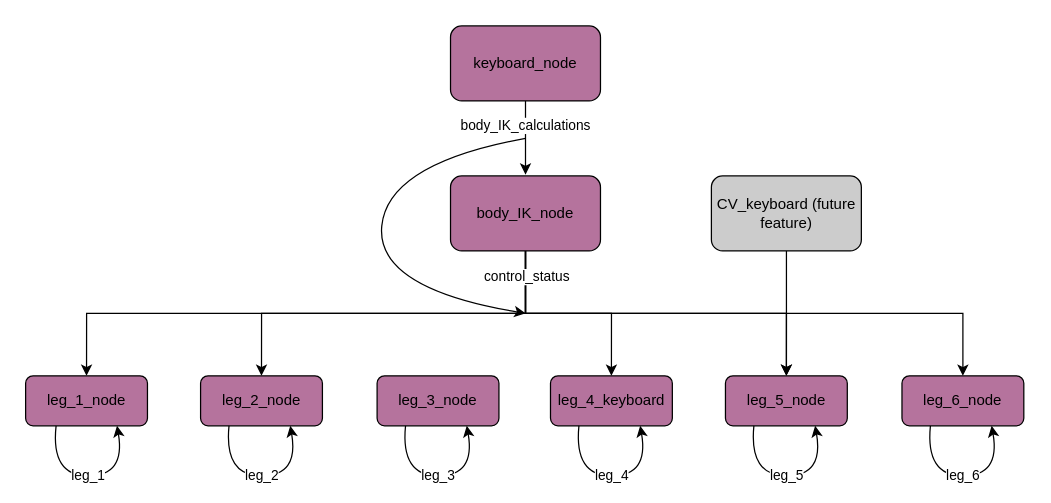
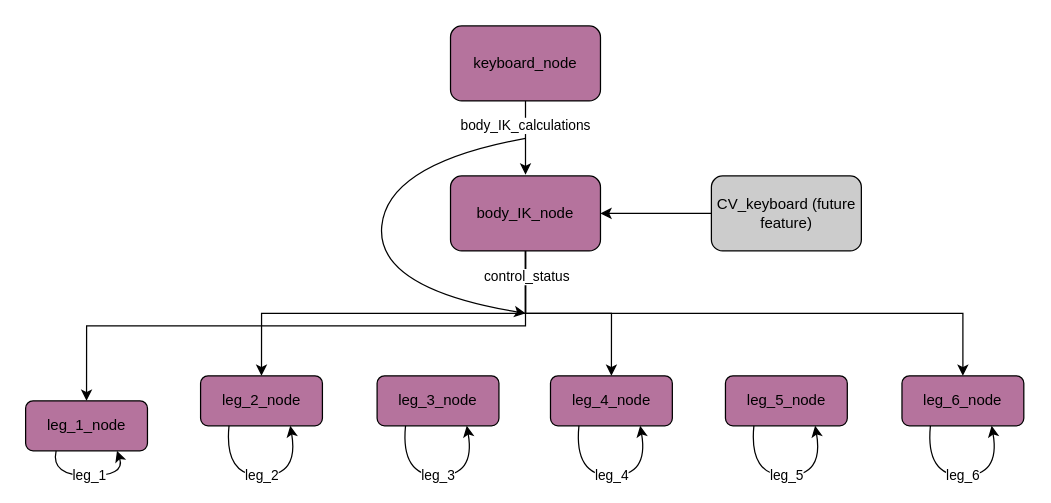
(787, 281) -> (660, 213)
(787, 368) -> none
(87, 401) -> (87, 426)
(612, 401) -> (612, 401)
